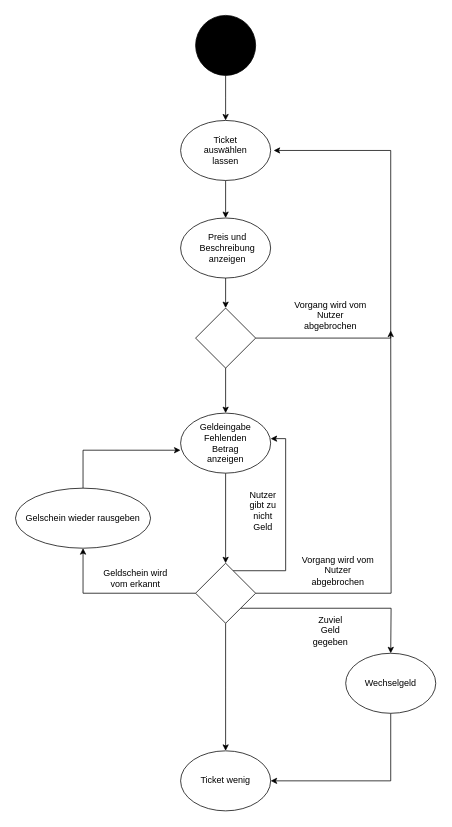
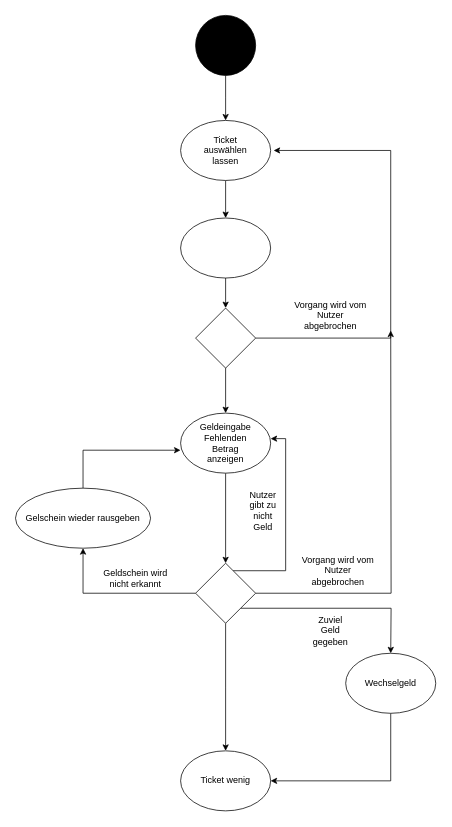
(227, 248) -> none
(135, 578) -> (135, 578)
